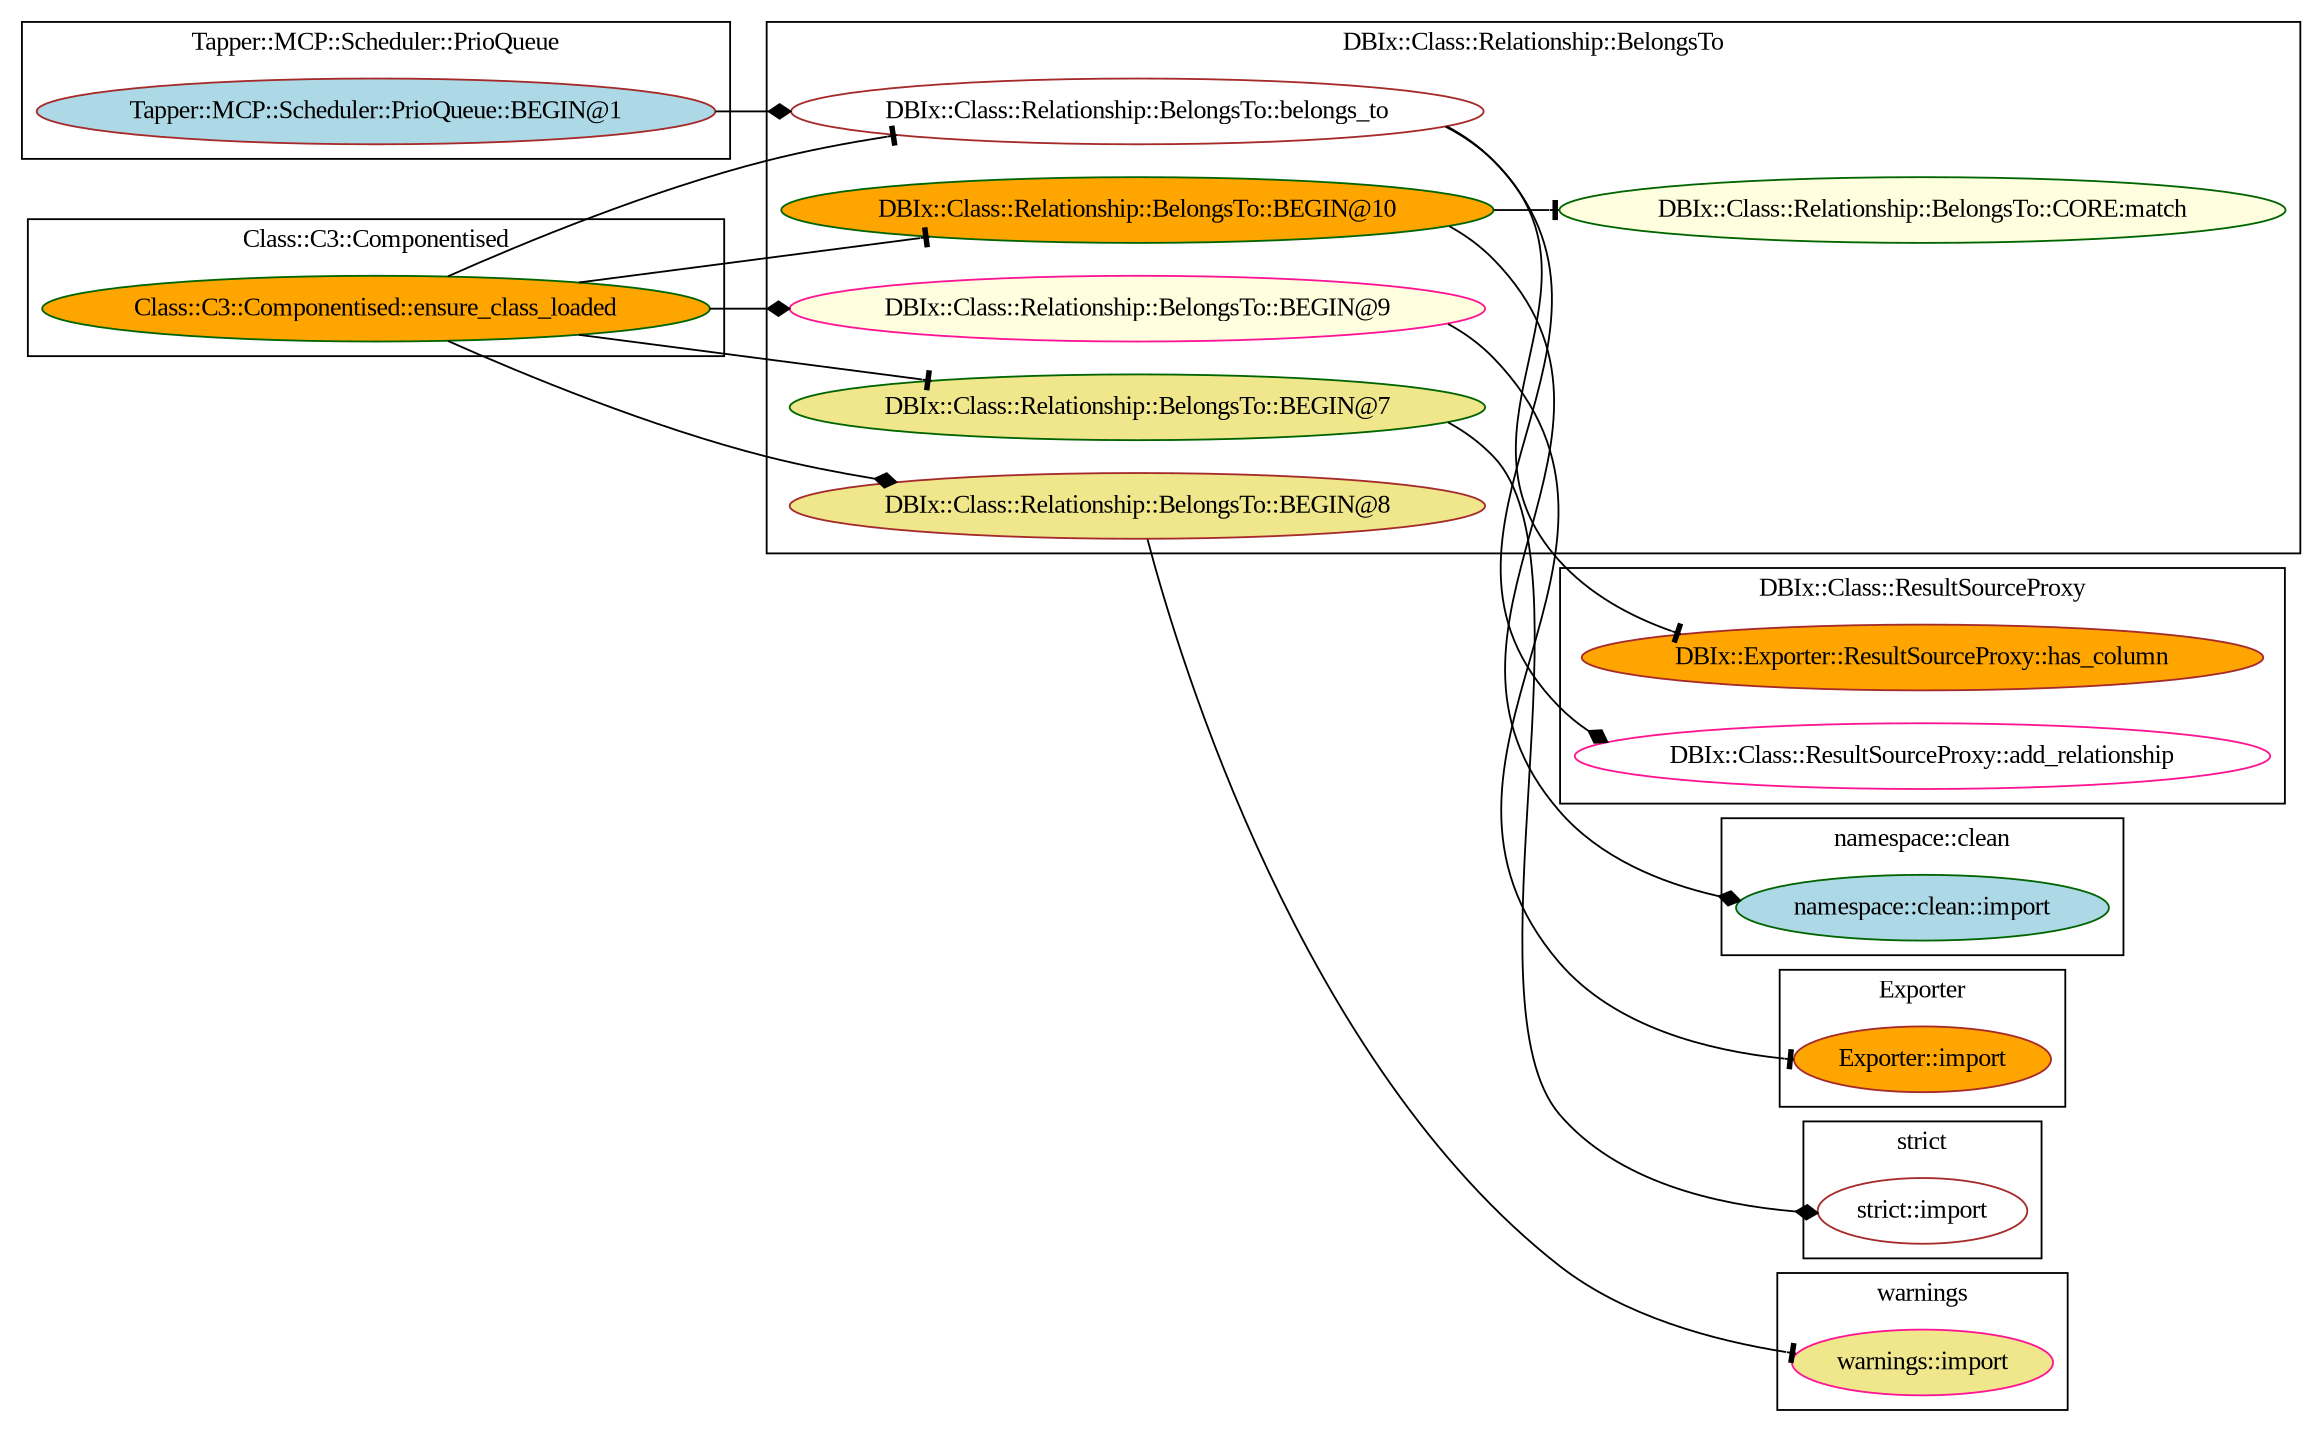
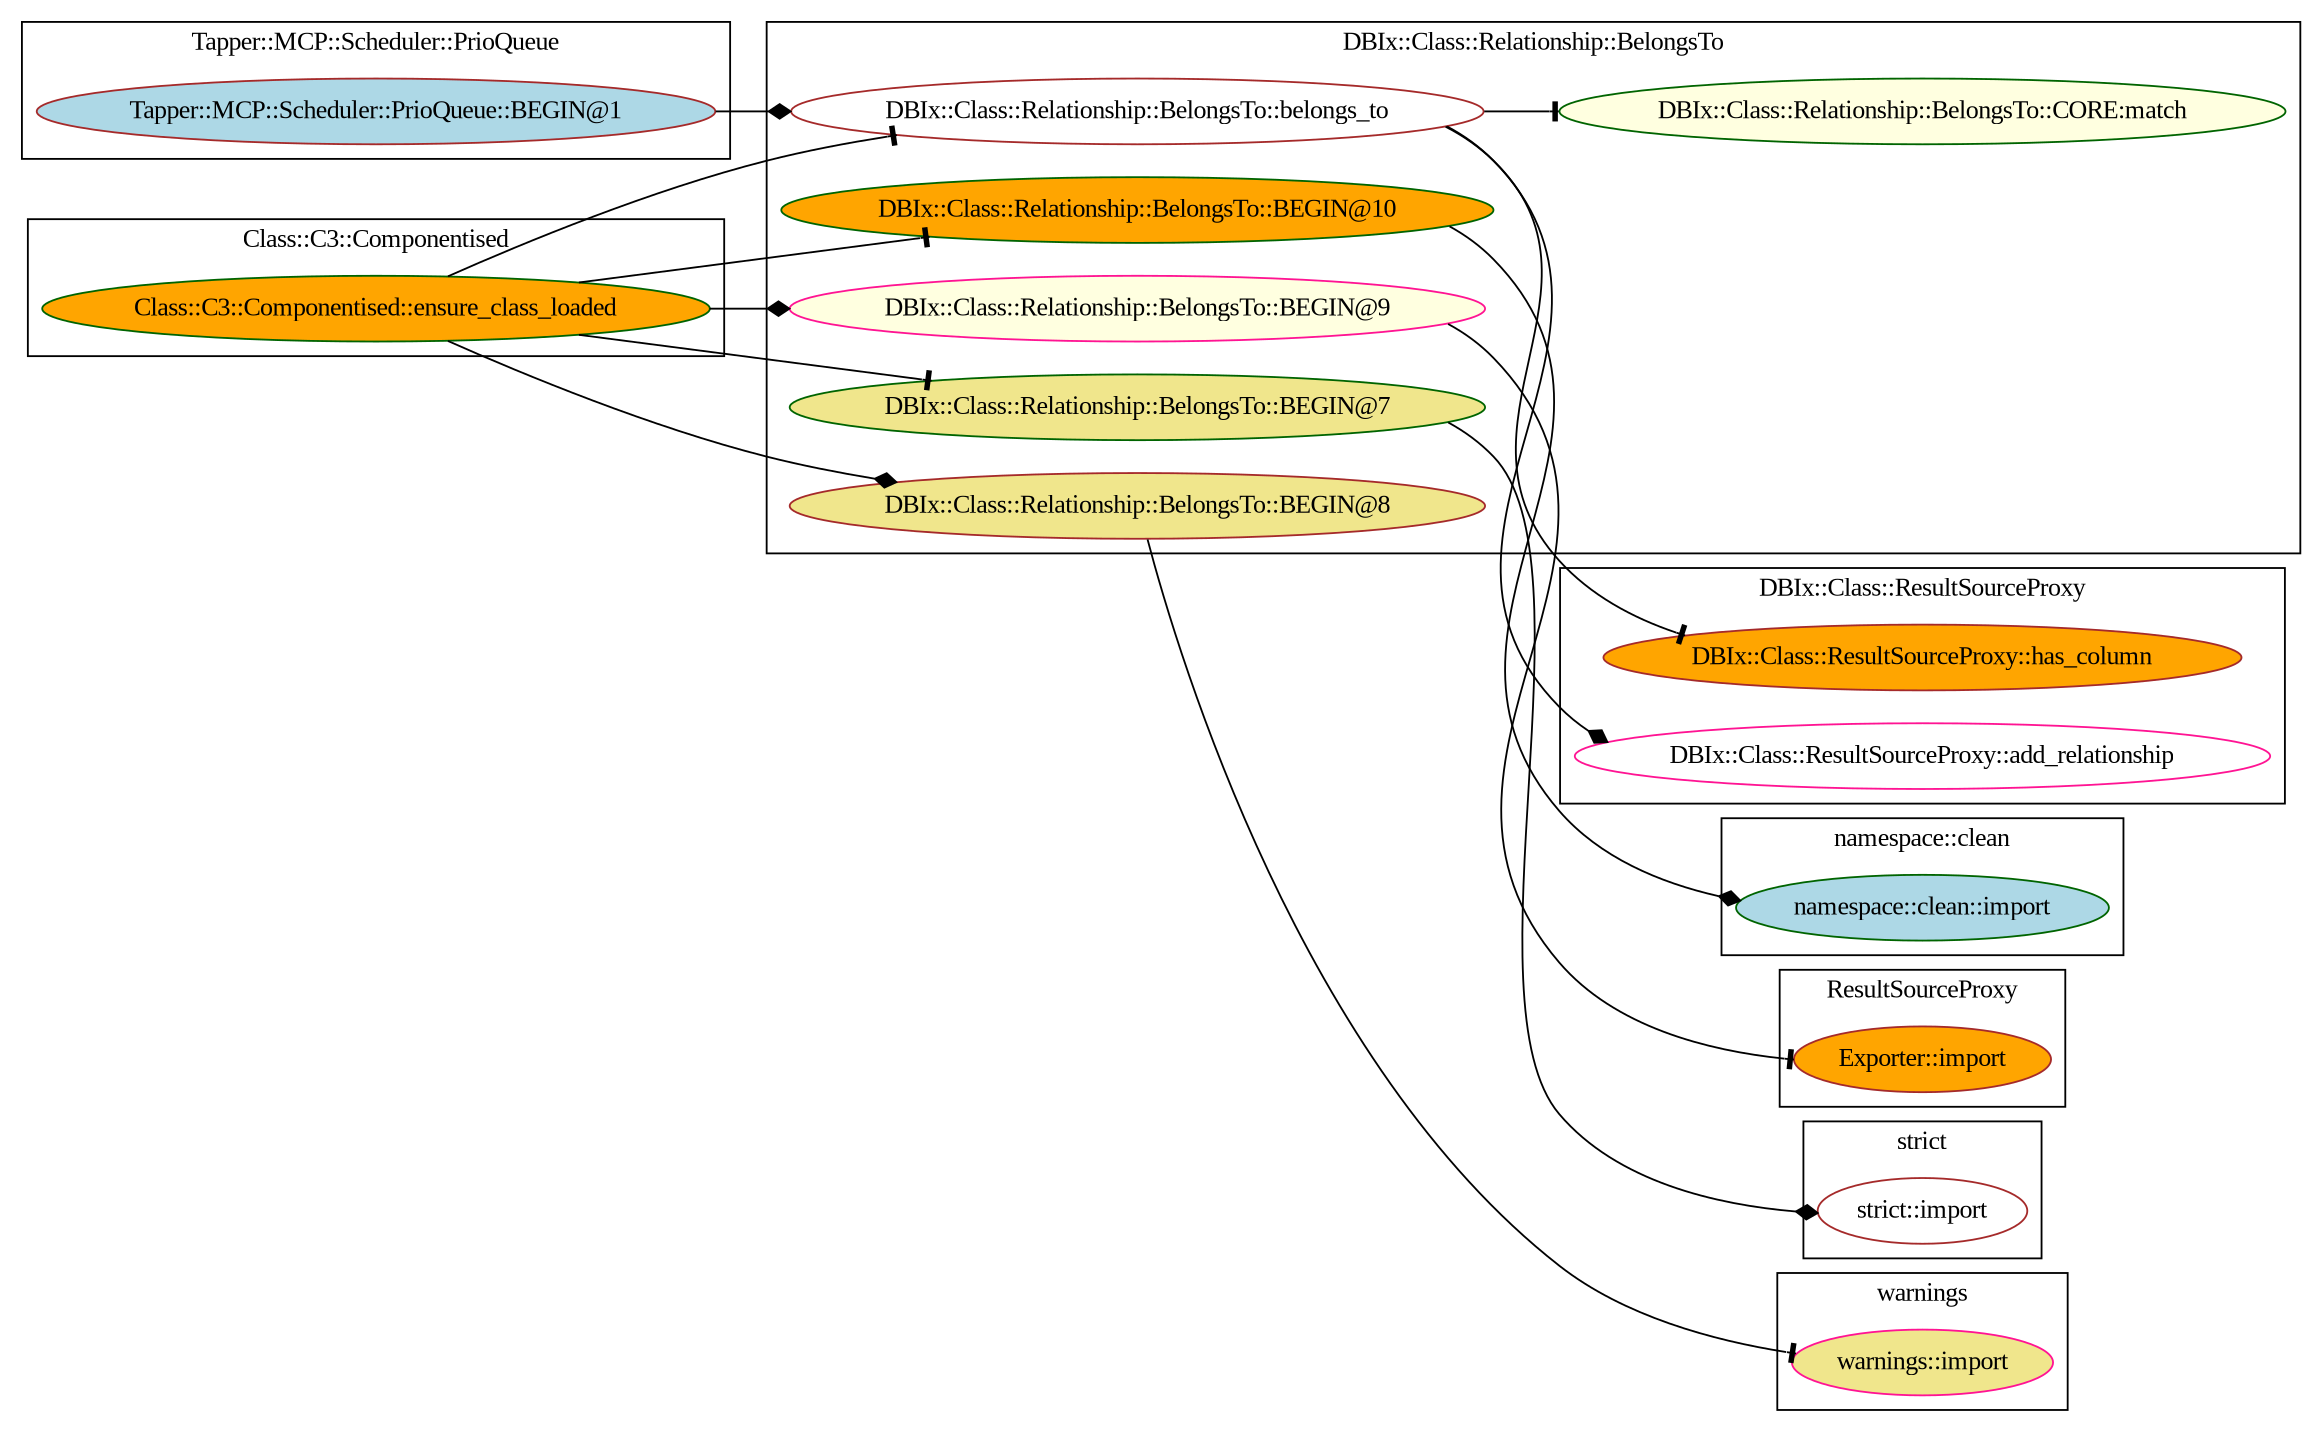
(1513, 210) -> (1517, 111)
(1922, 658) -> (1922, 658)
(1922, 991) -> (1922, 991)
